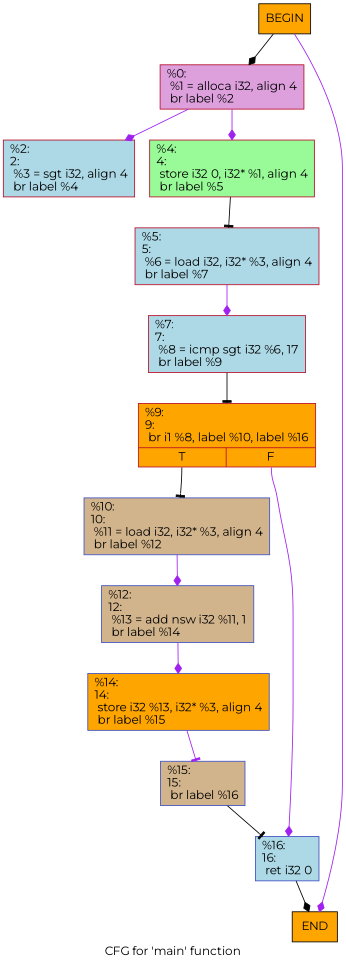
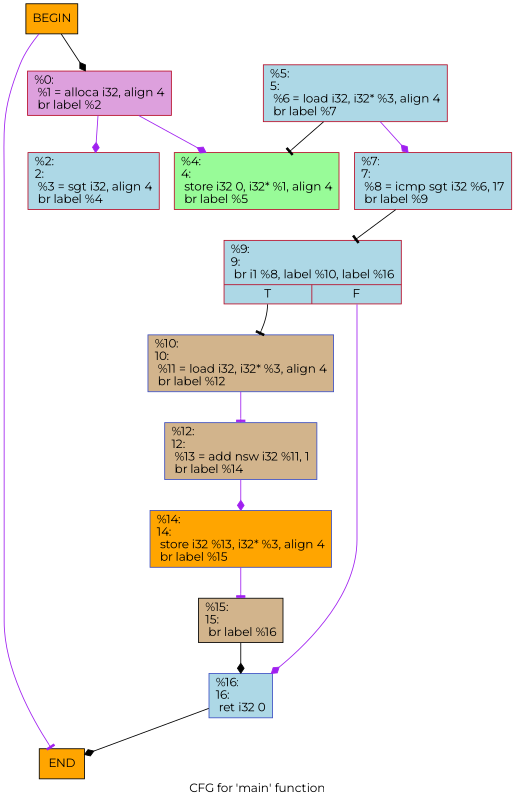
(230, 210) -> (308, 136)
(227, 435) -> (313, 272)
(342, 464) -> (4, 390)
(177, 565) -> (241, 405)
(203, 783) -> (241, 620)
(243, 820) -> (241, 653)
